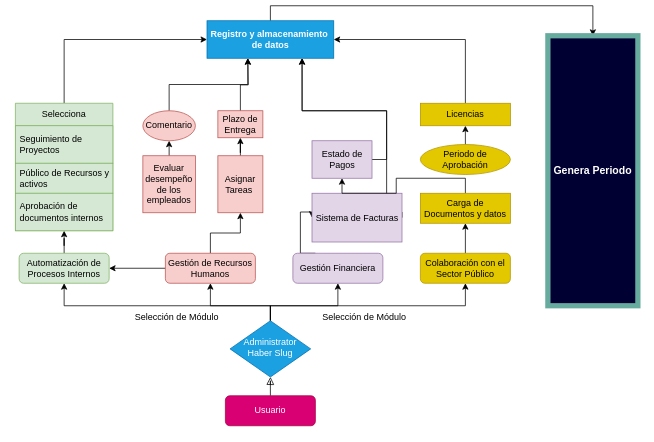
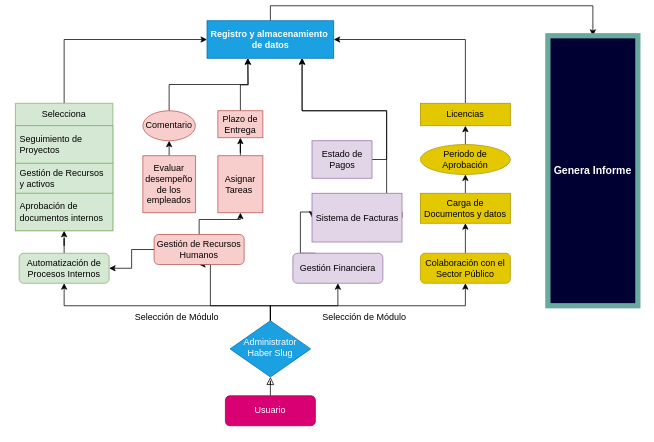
(593, 171) -> (593, 171)
(65, 178) -> (65, 178)
(424, 178) -> (465, 181)
(210, 268) -> (199, 249)
